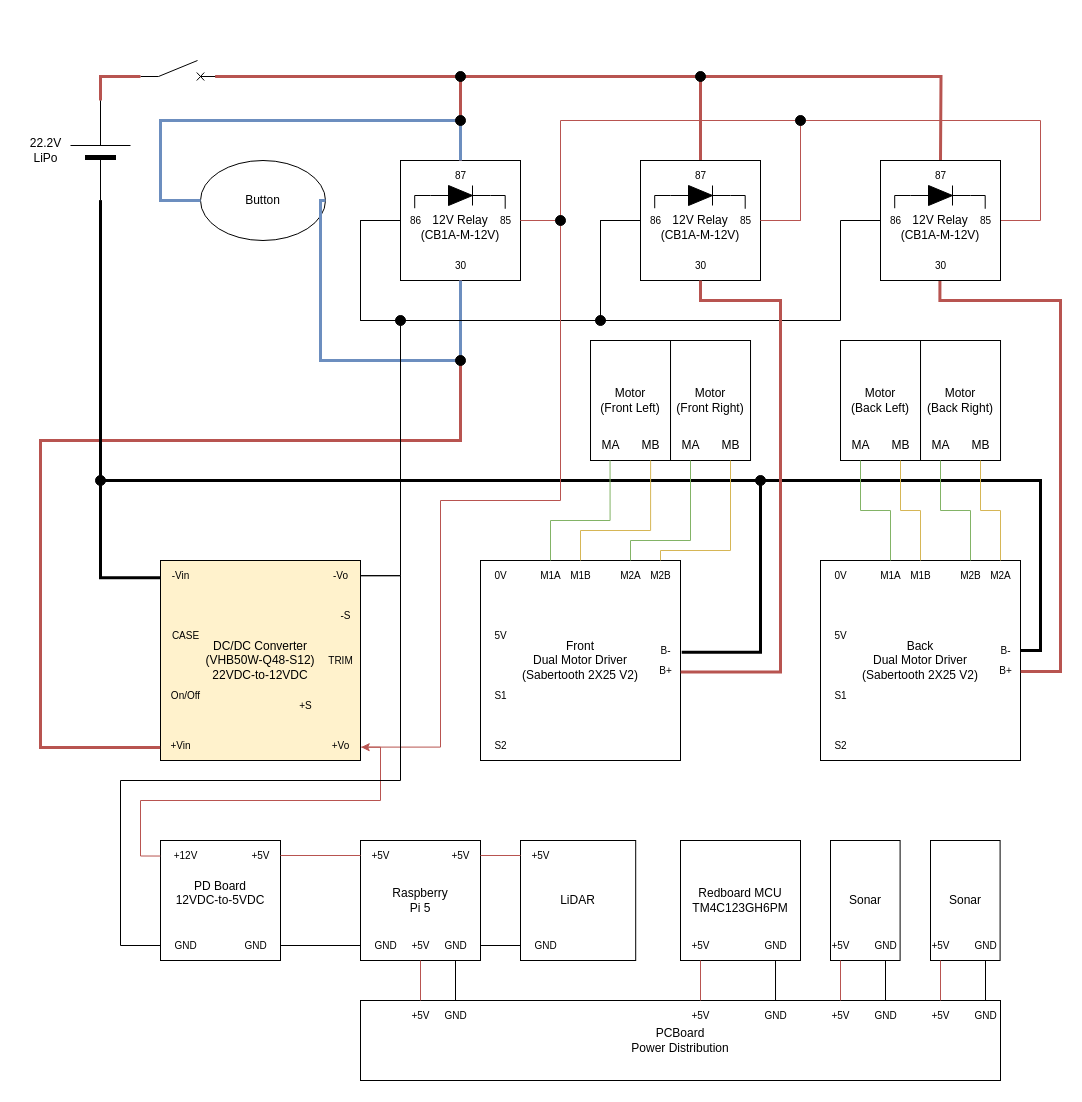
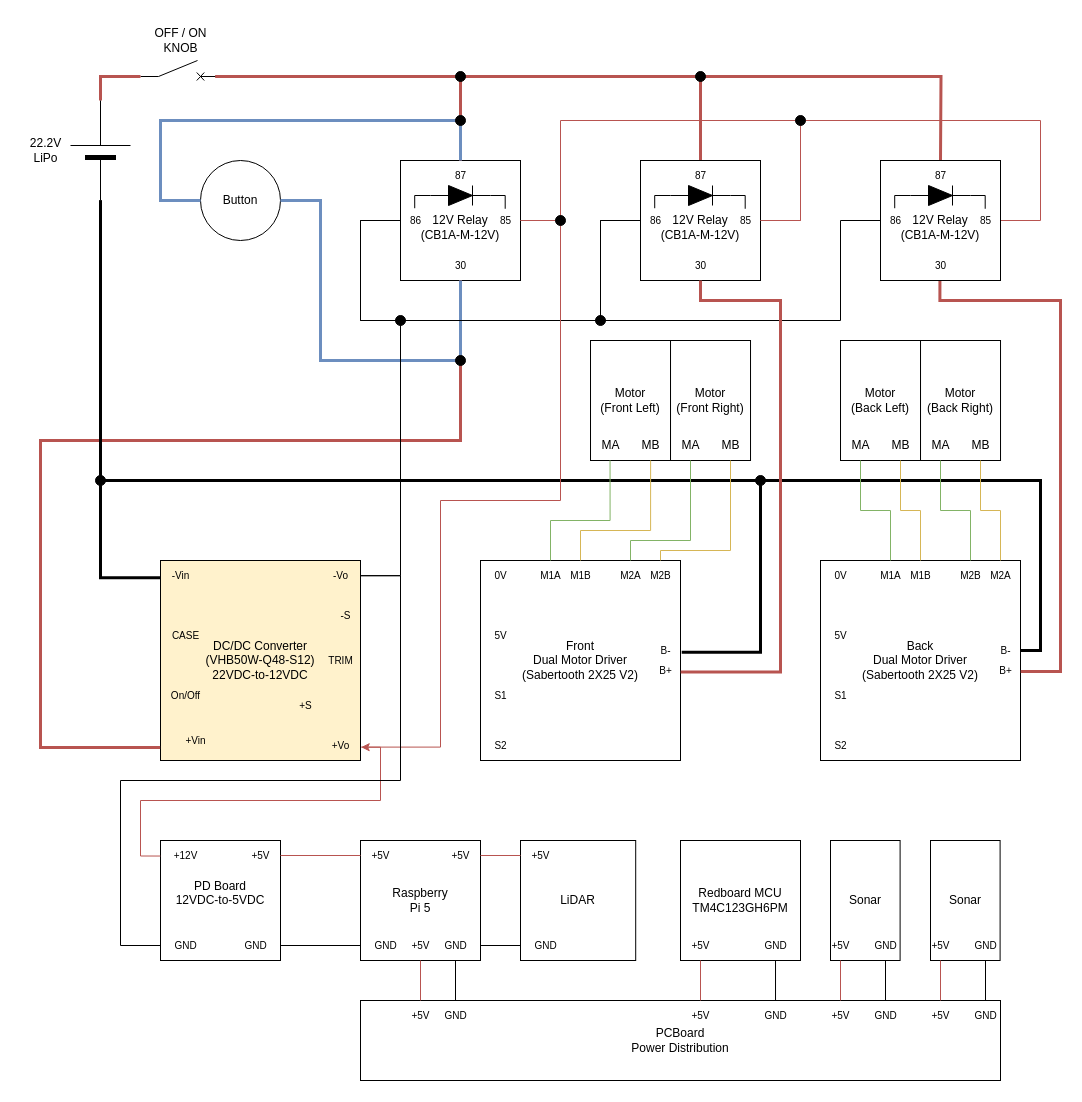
none -> (181, 41)
(263, 201) -> (241, 201)
(181, 746) -> (196, 741)
